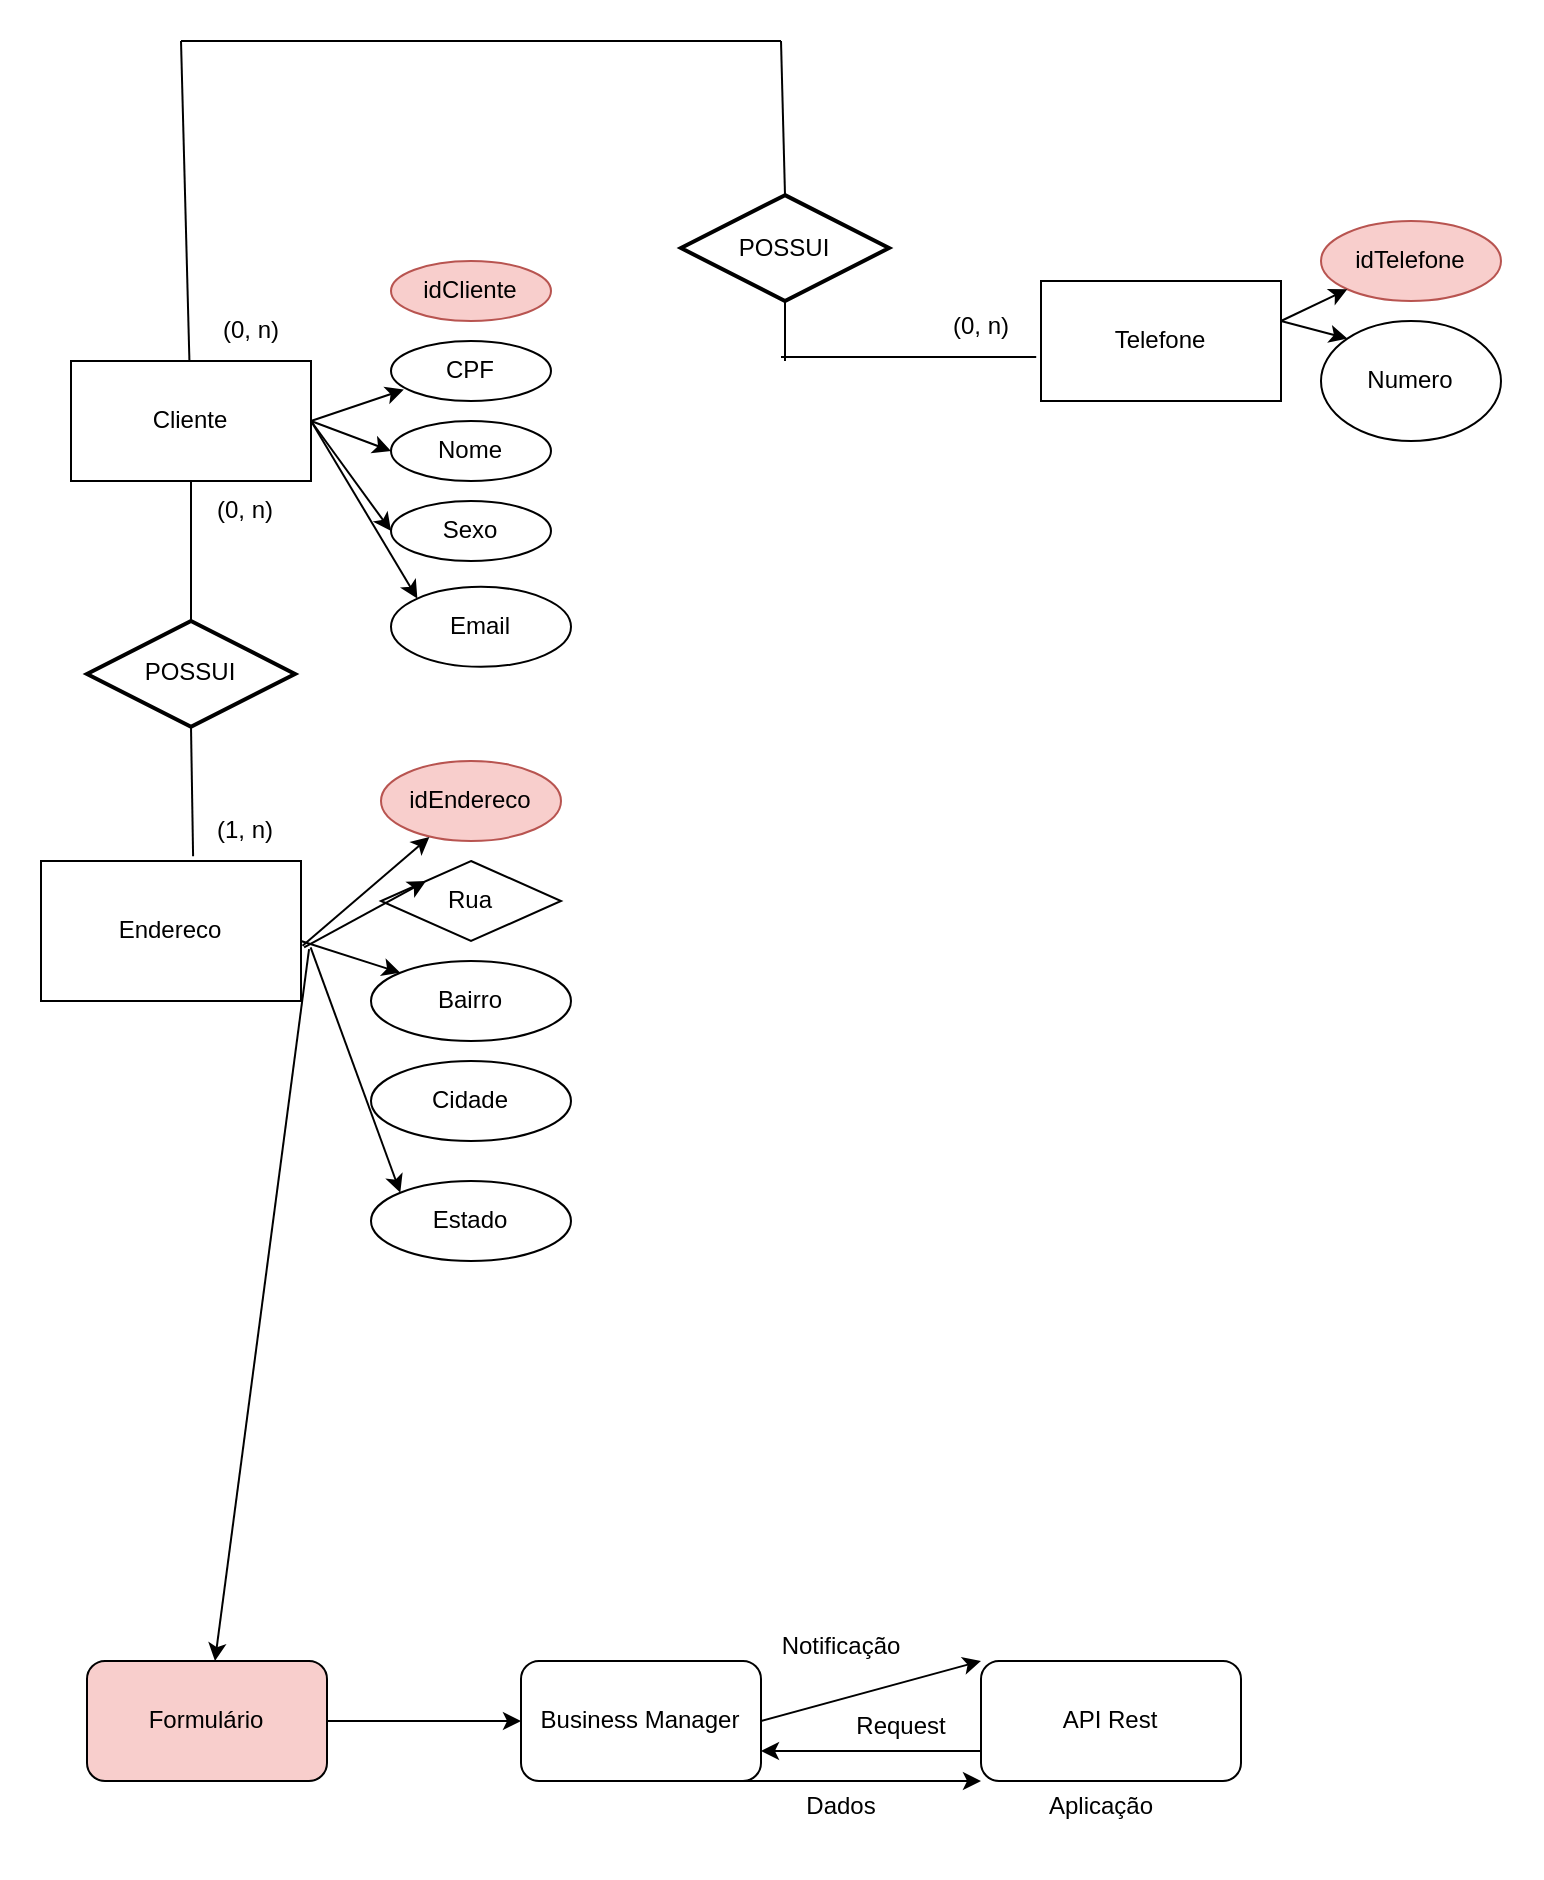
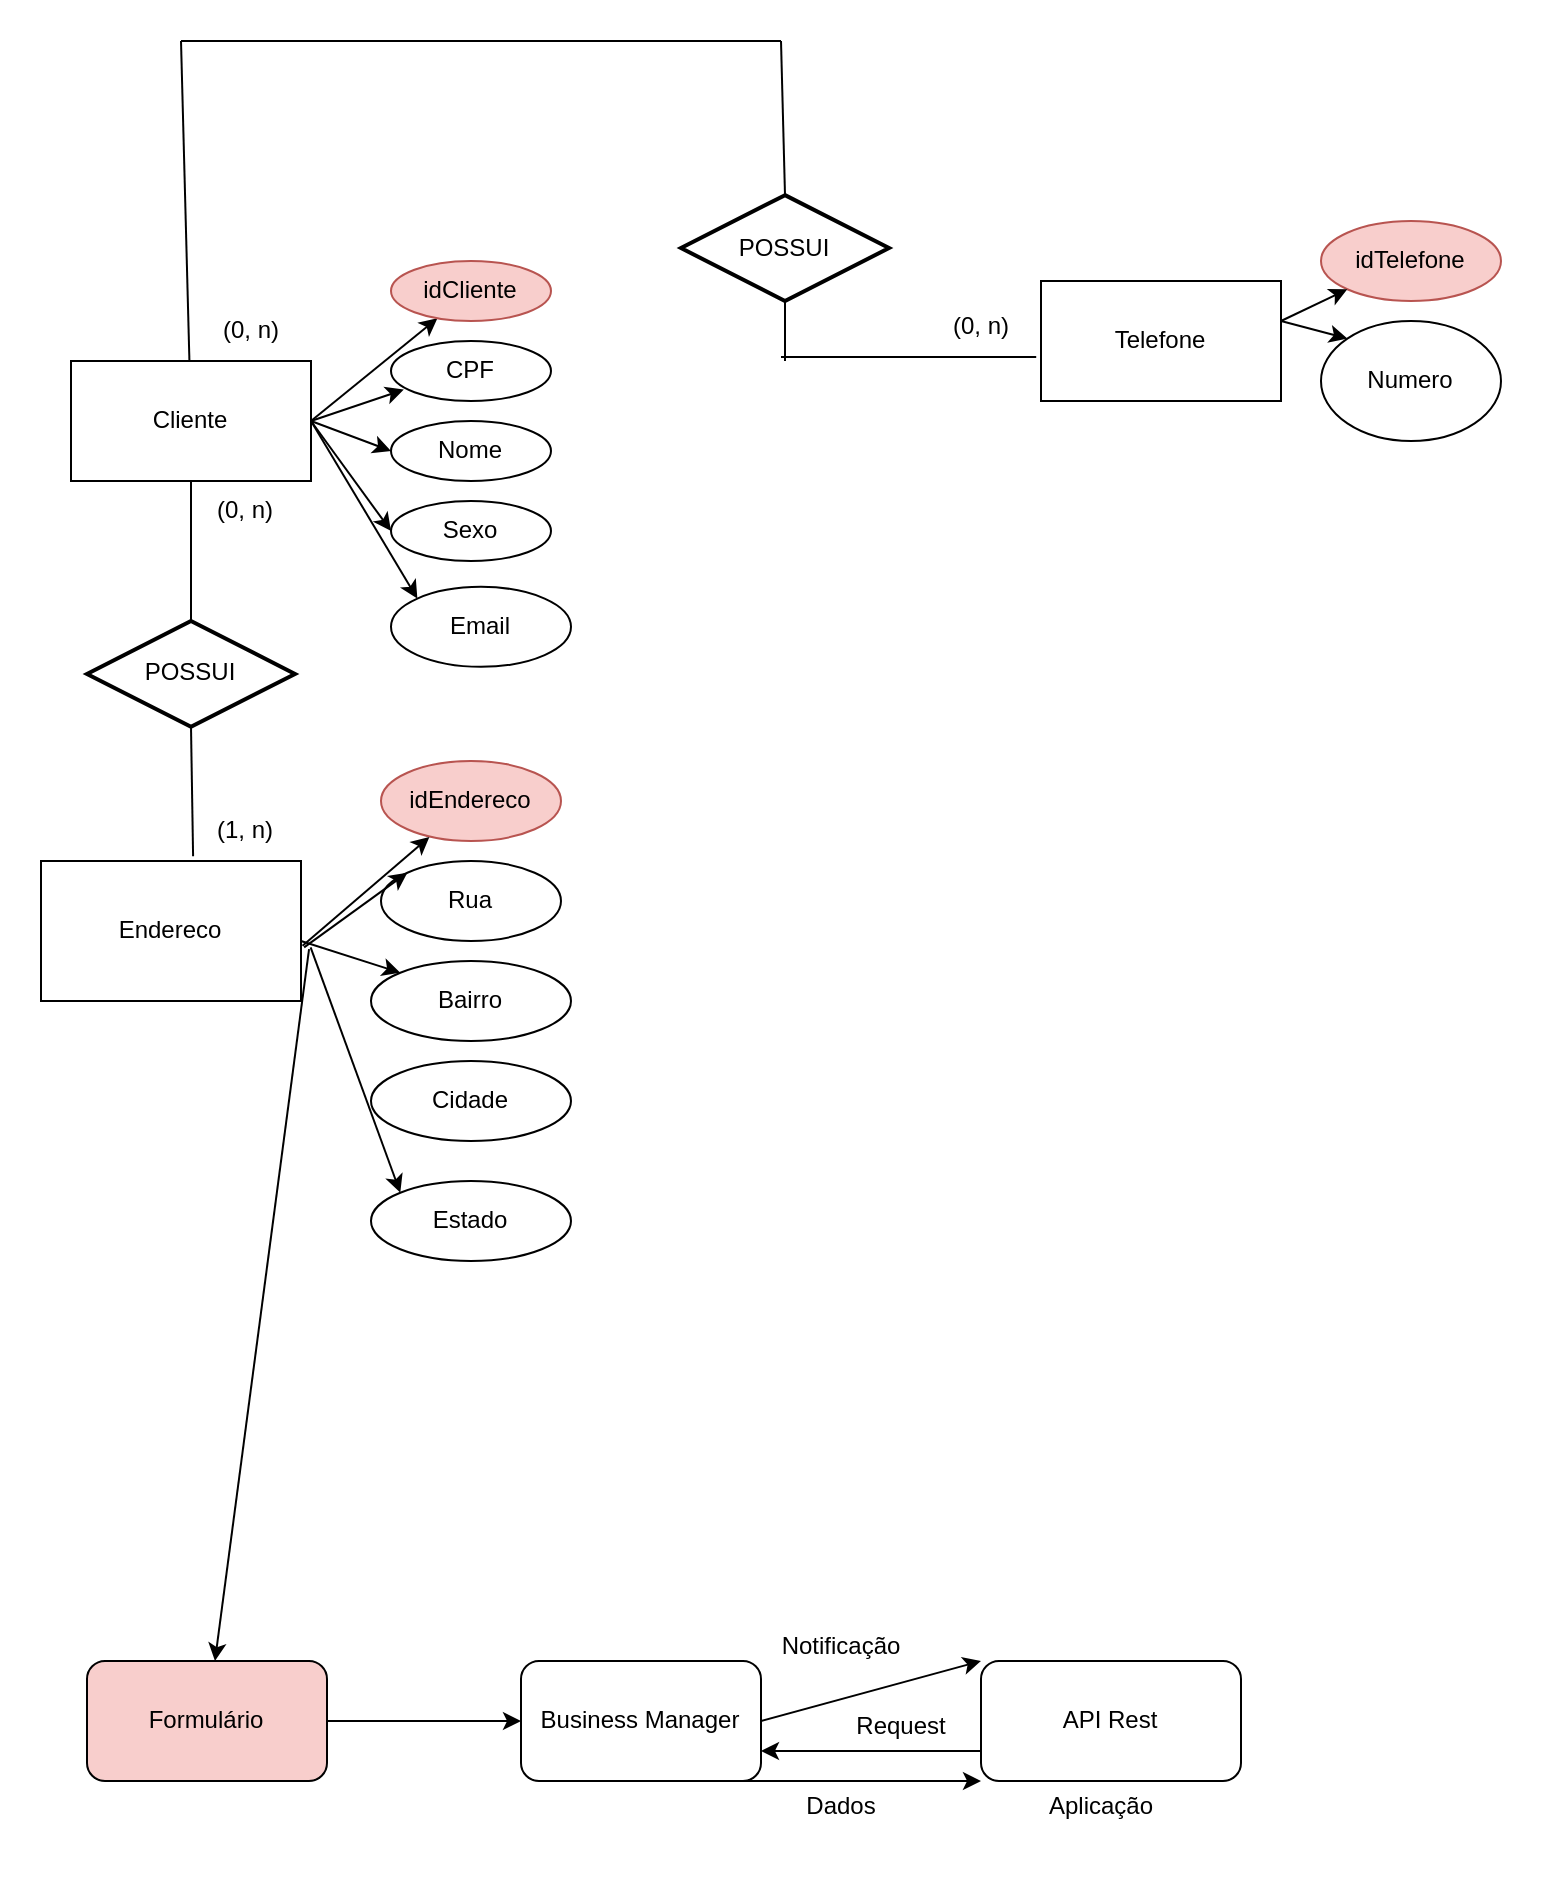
none -> (372, 371)
(471, 901) -> (471, 901)
